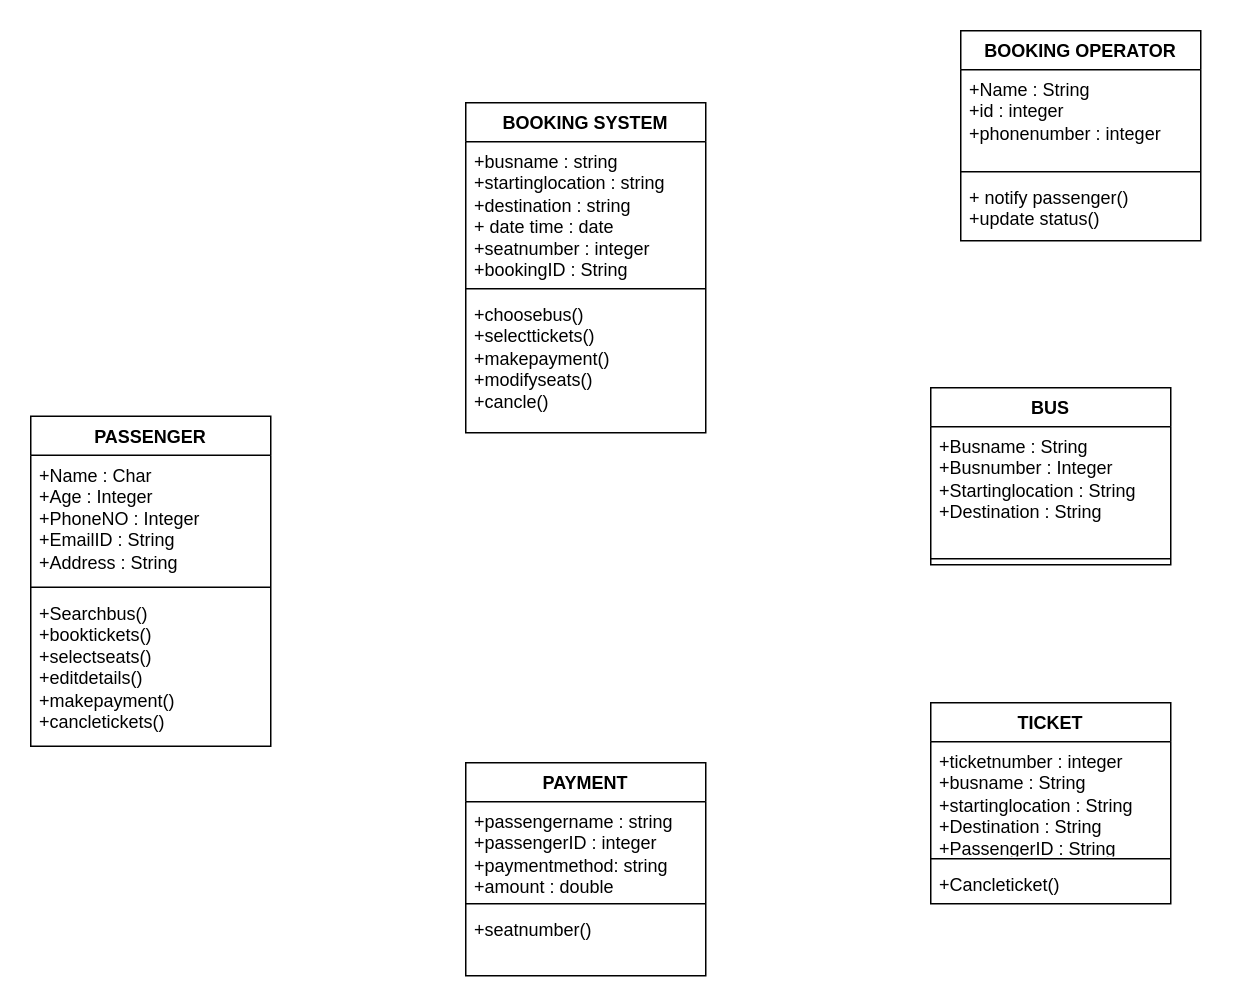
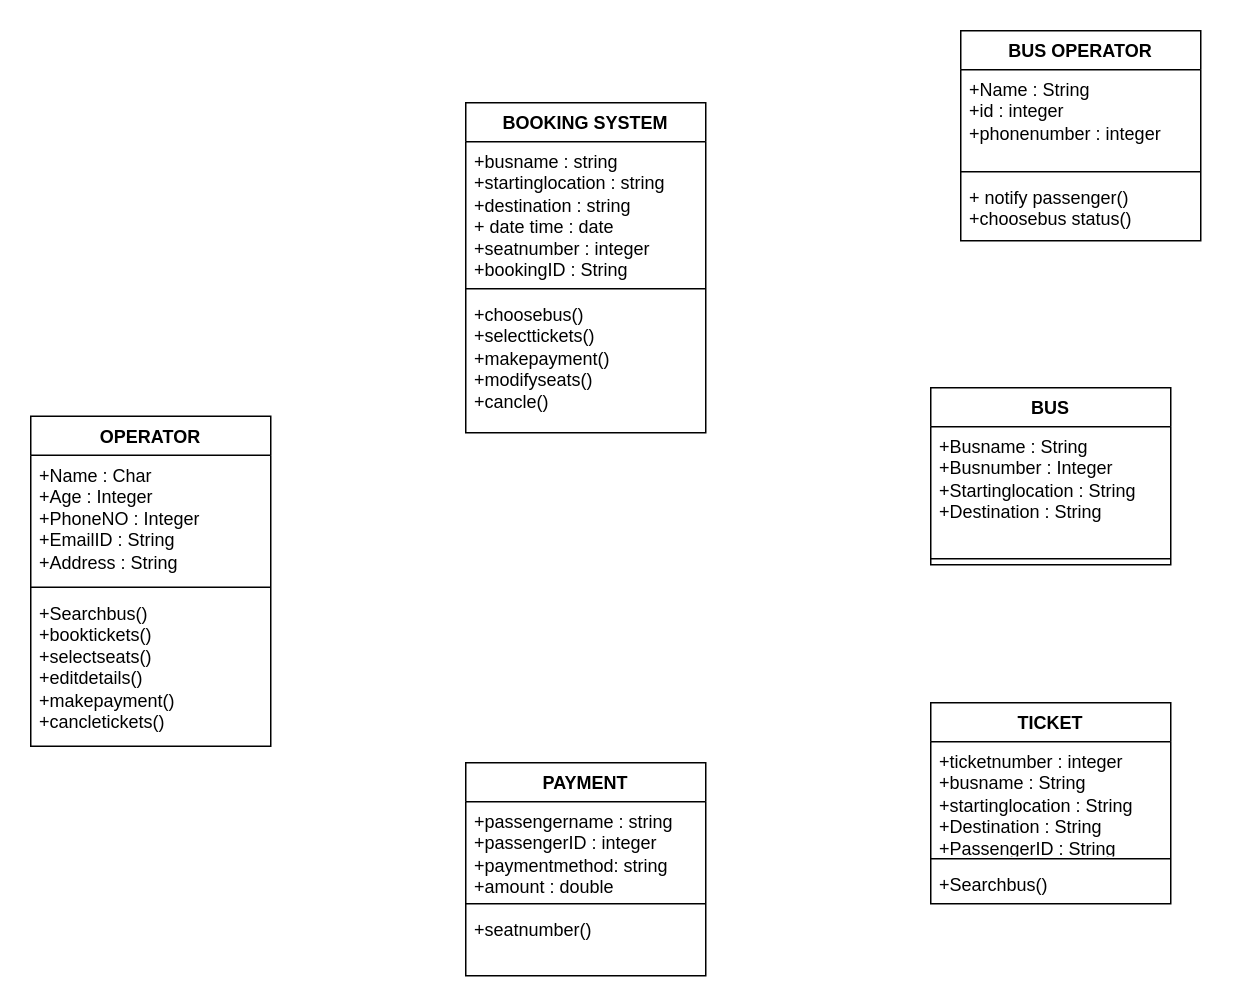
(1081, 52) -> (1081, 52)
(1064, 210) -> (1064, 210)
(151, 438) -> (151, 438)
(1011, 886) -> (1000, 886)
